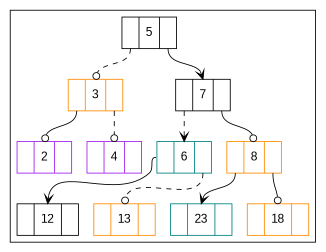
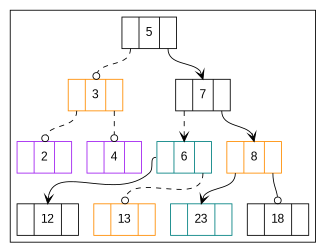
(64, 125) -> (64, 125)
(235, 125) -> (235, 125)
(278, 220) -> (278, 220)
